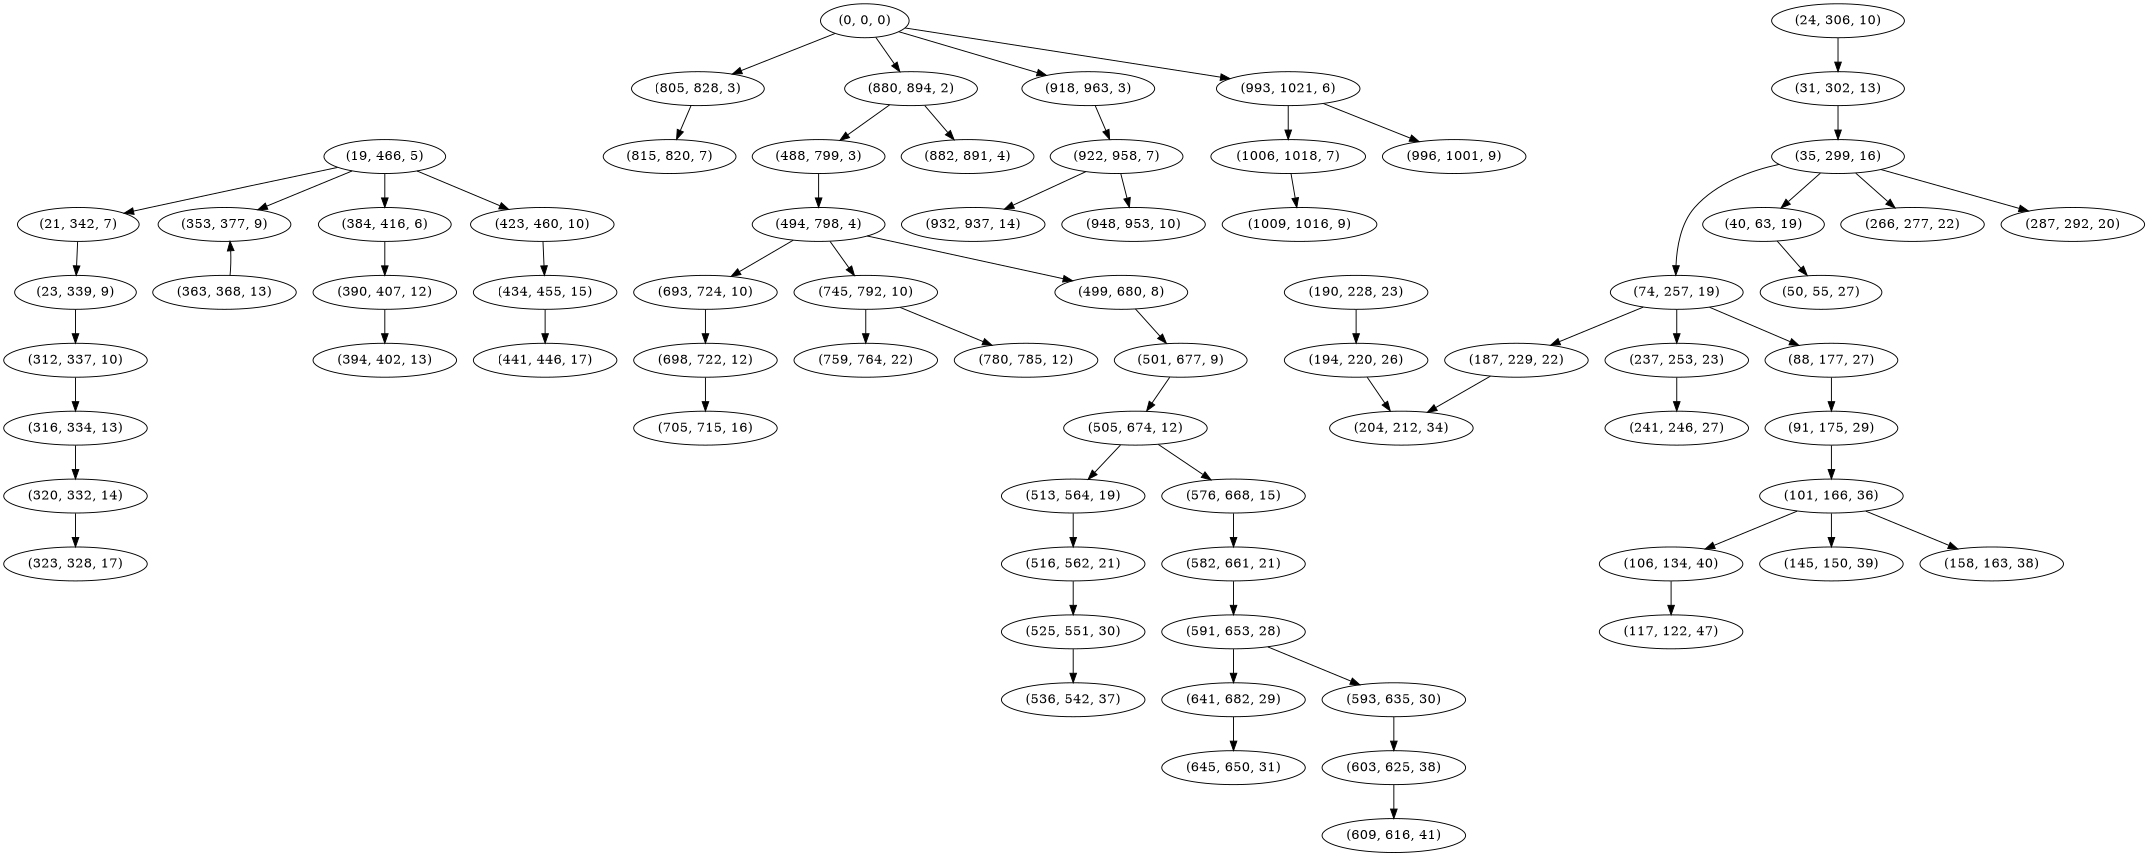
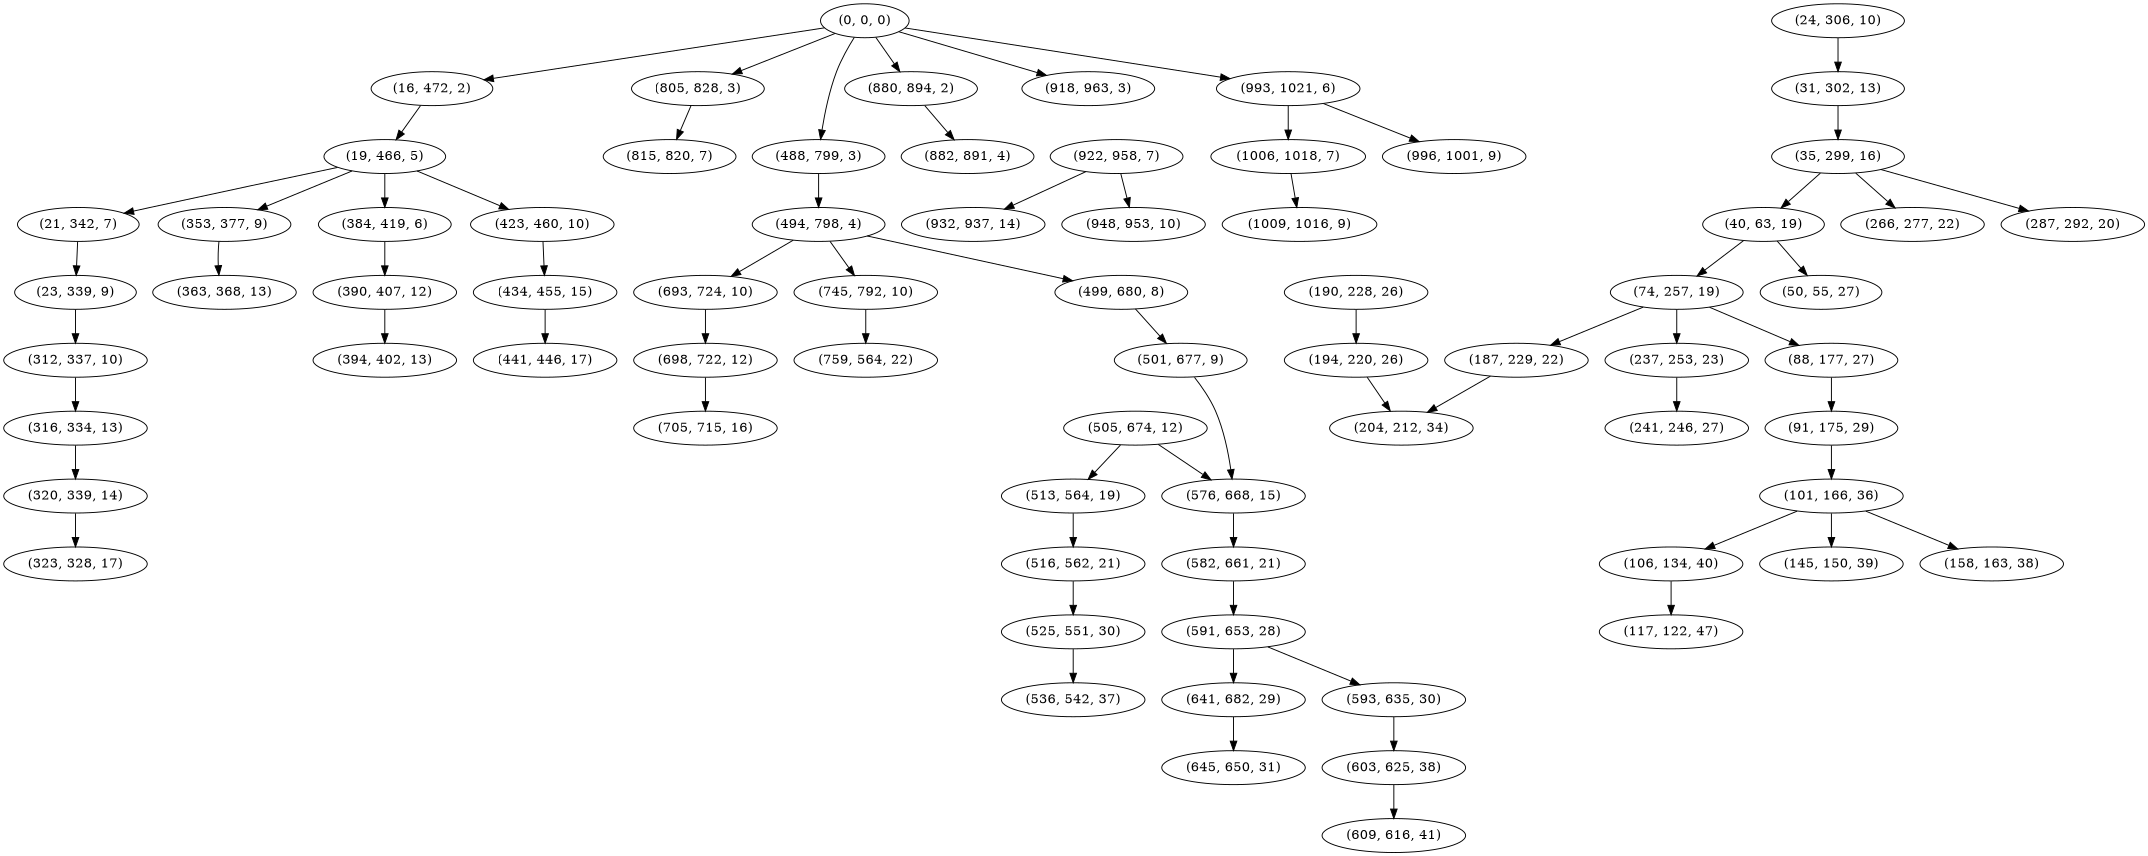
none -> (432, 89)
(1101, 118) -> none
(869, 120) -> (833, 82)
(1707, 196) -> (1724, 255)
(385, 224) -> (385, 224)
(231, 263) -> (218, 253)
(1356, 292) -> (1356, 292)
(866, 360) -> (866, 360)
(1026, 360) -> none
(1161, 390) -> (1219, 421)
(75, 496) -> (75, 496)
